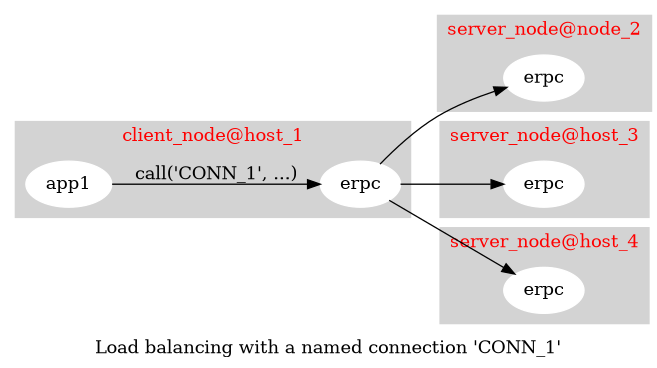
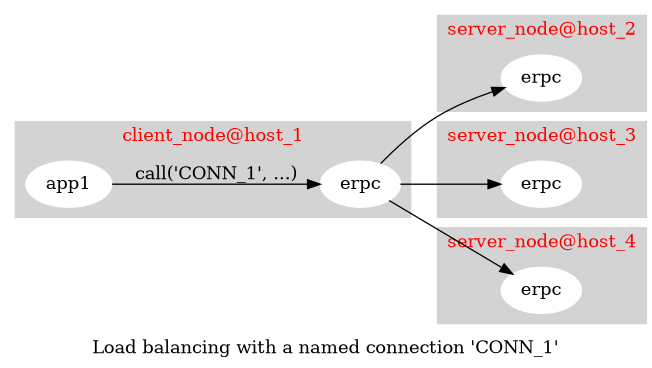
(545, 30) -> (542, 30)
